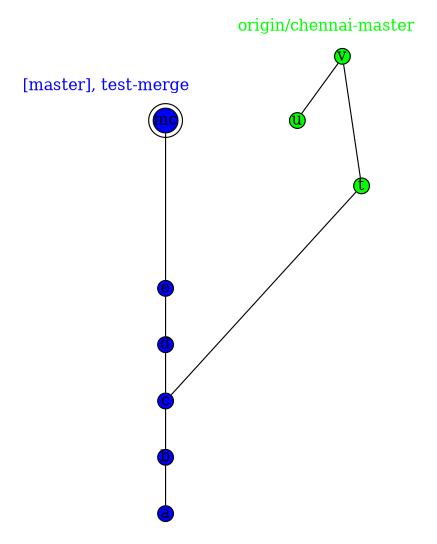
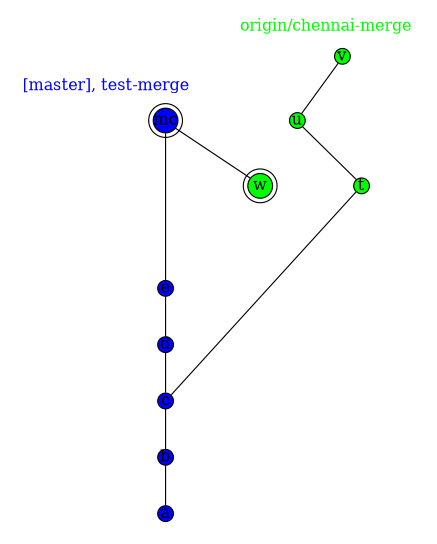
(326, 26) -> (326, 26)
(352, 121) -> (330, 153)
none -> (260, 186)
